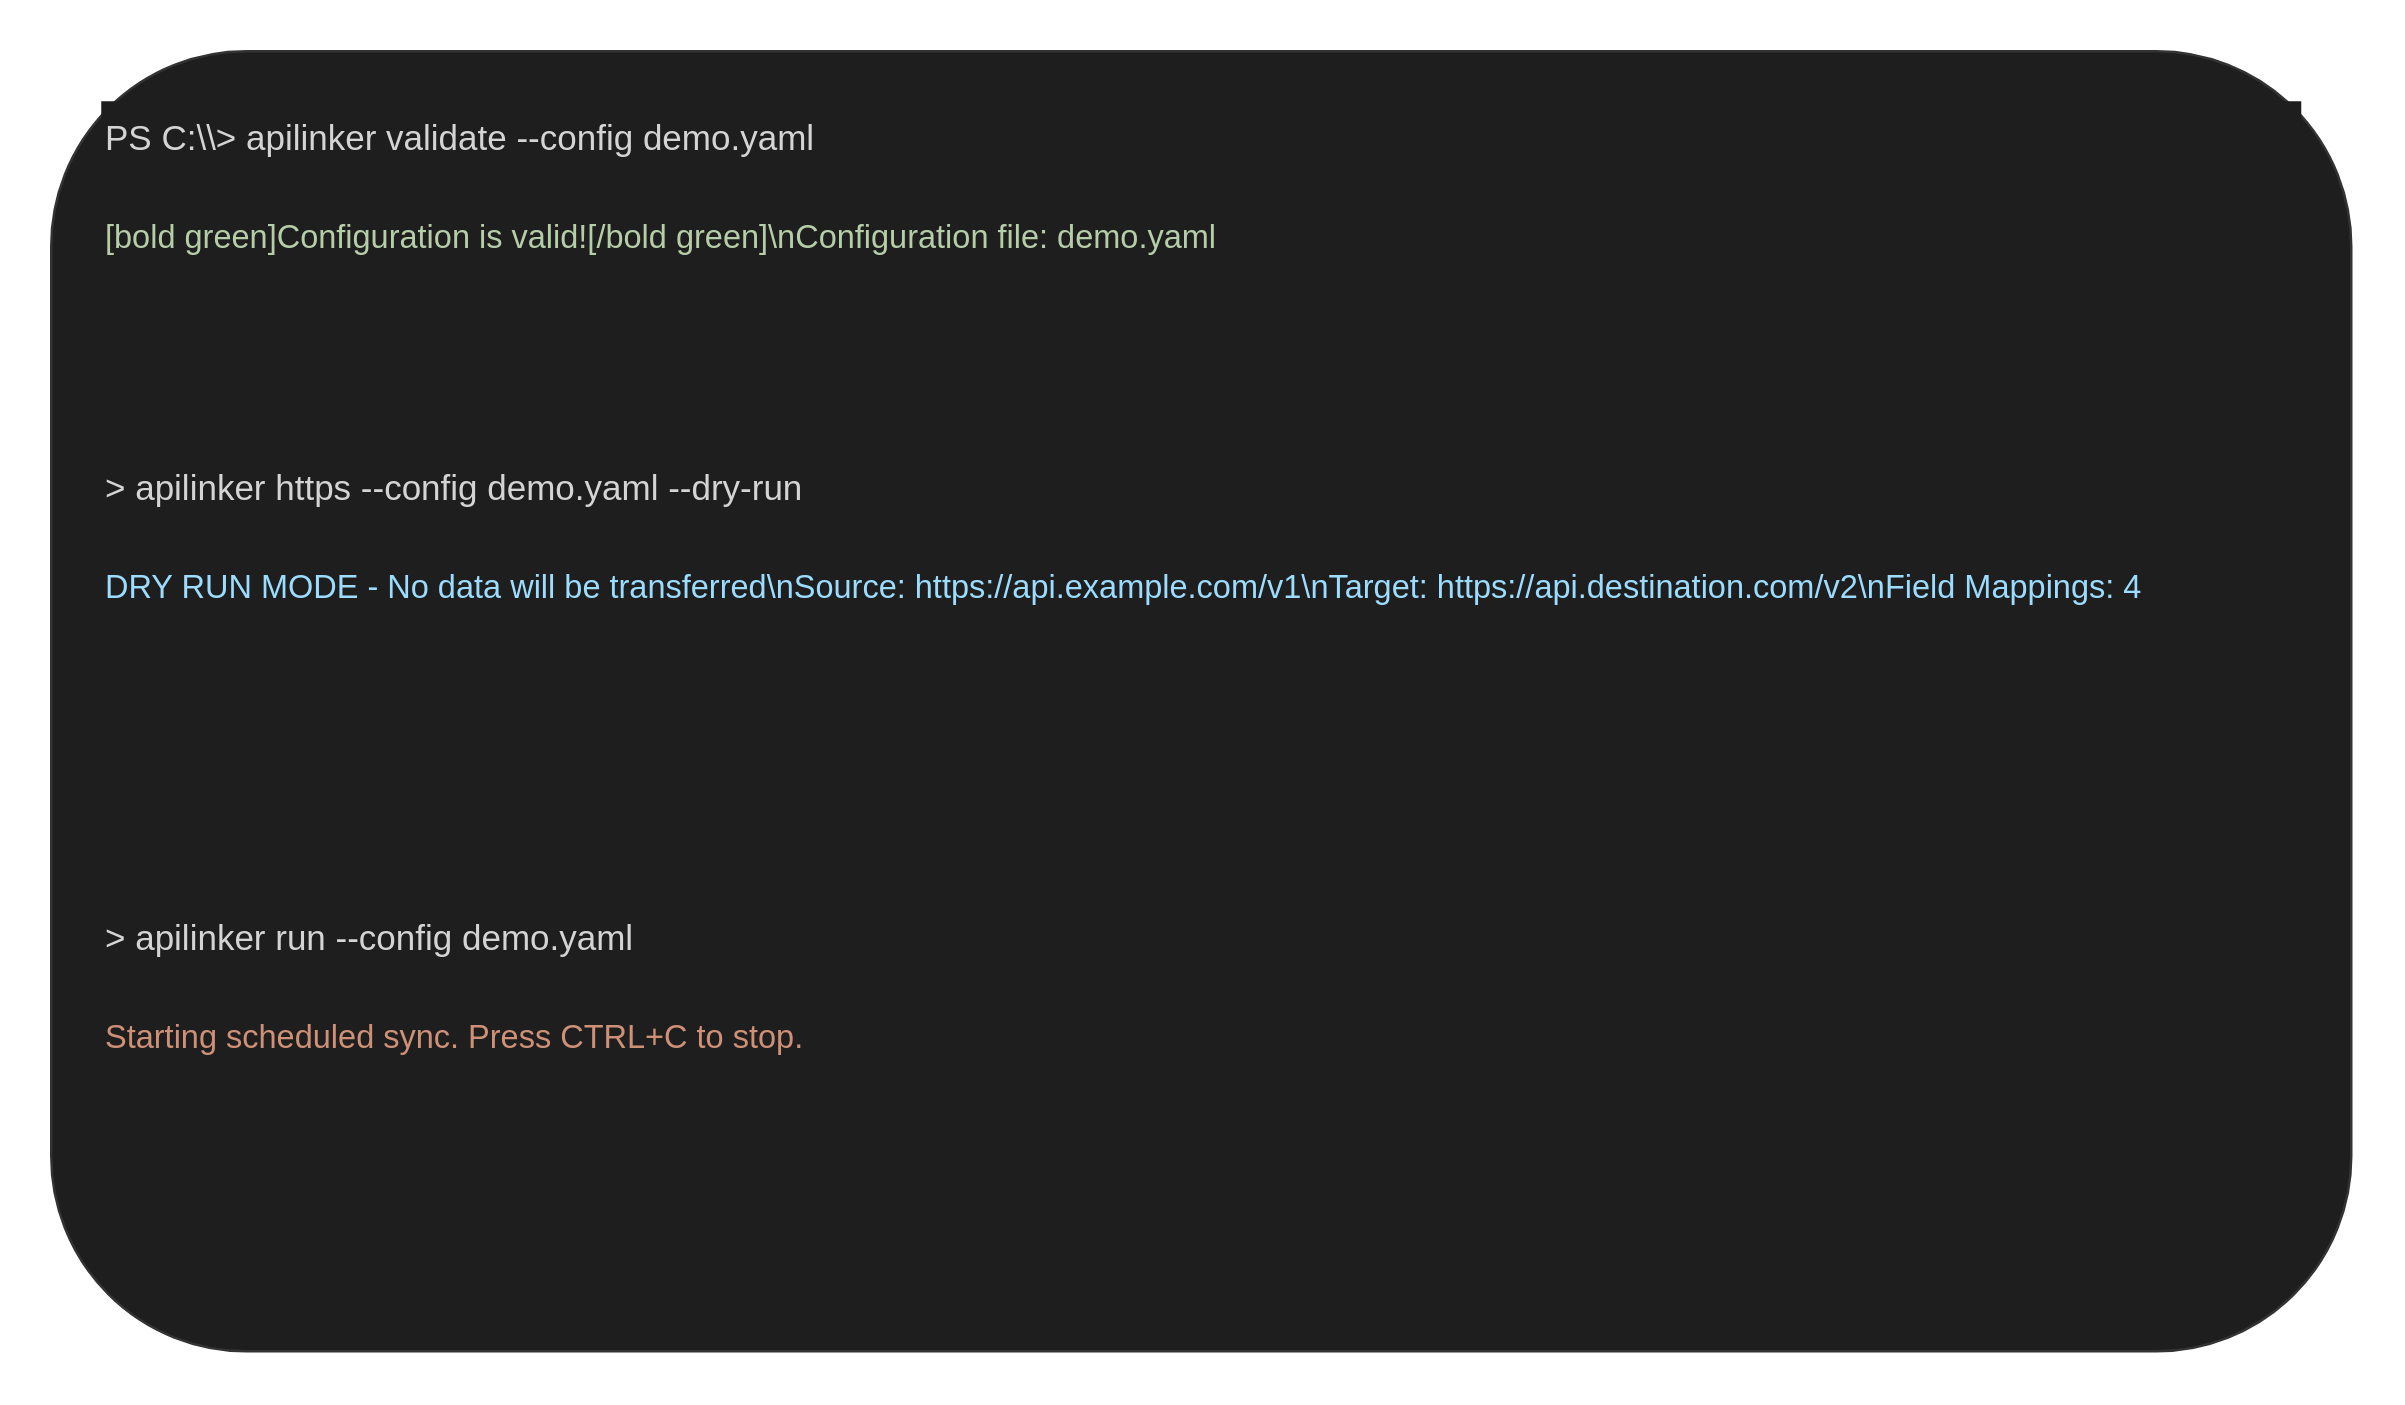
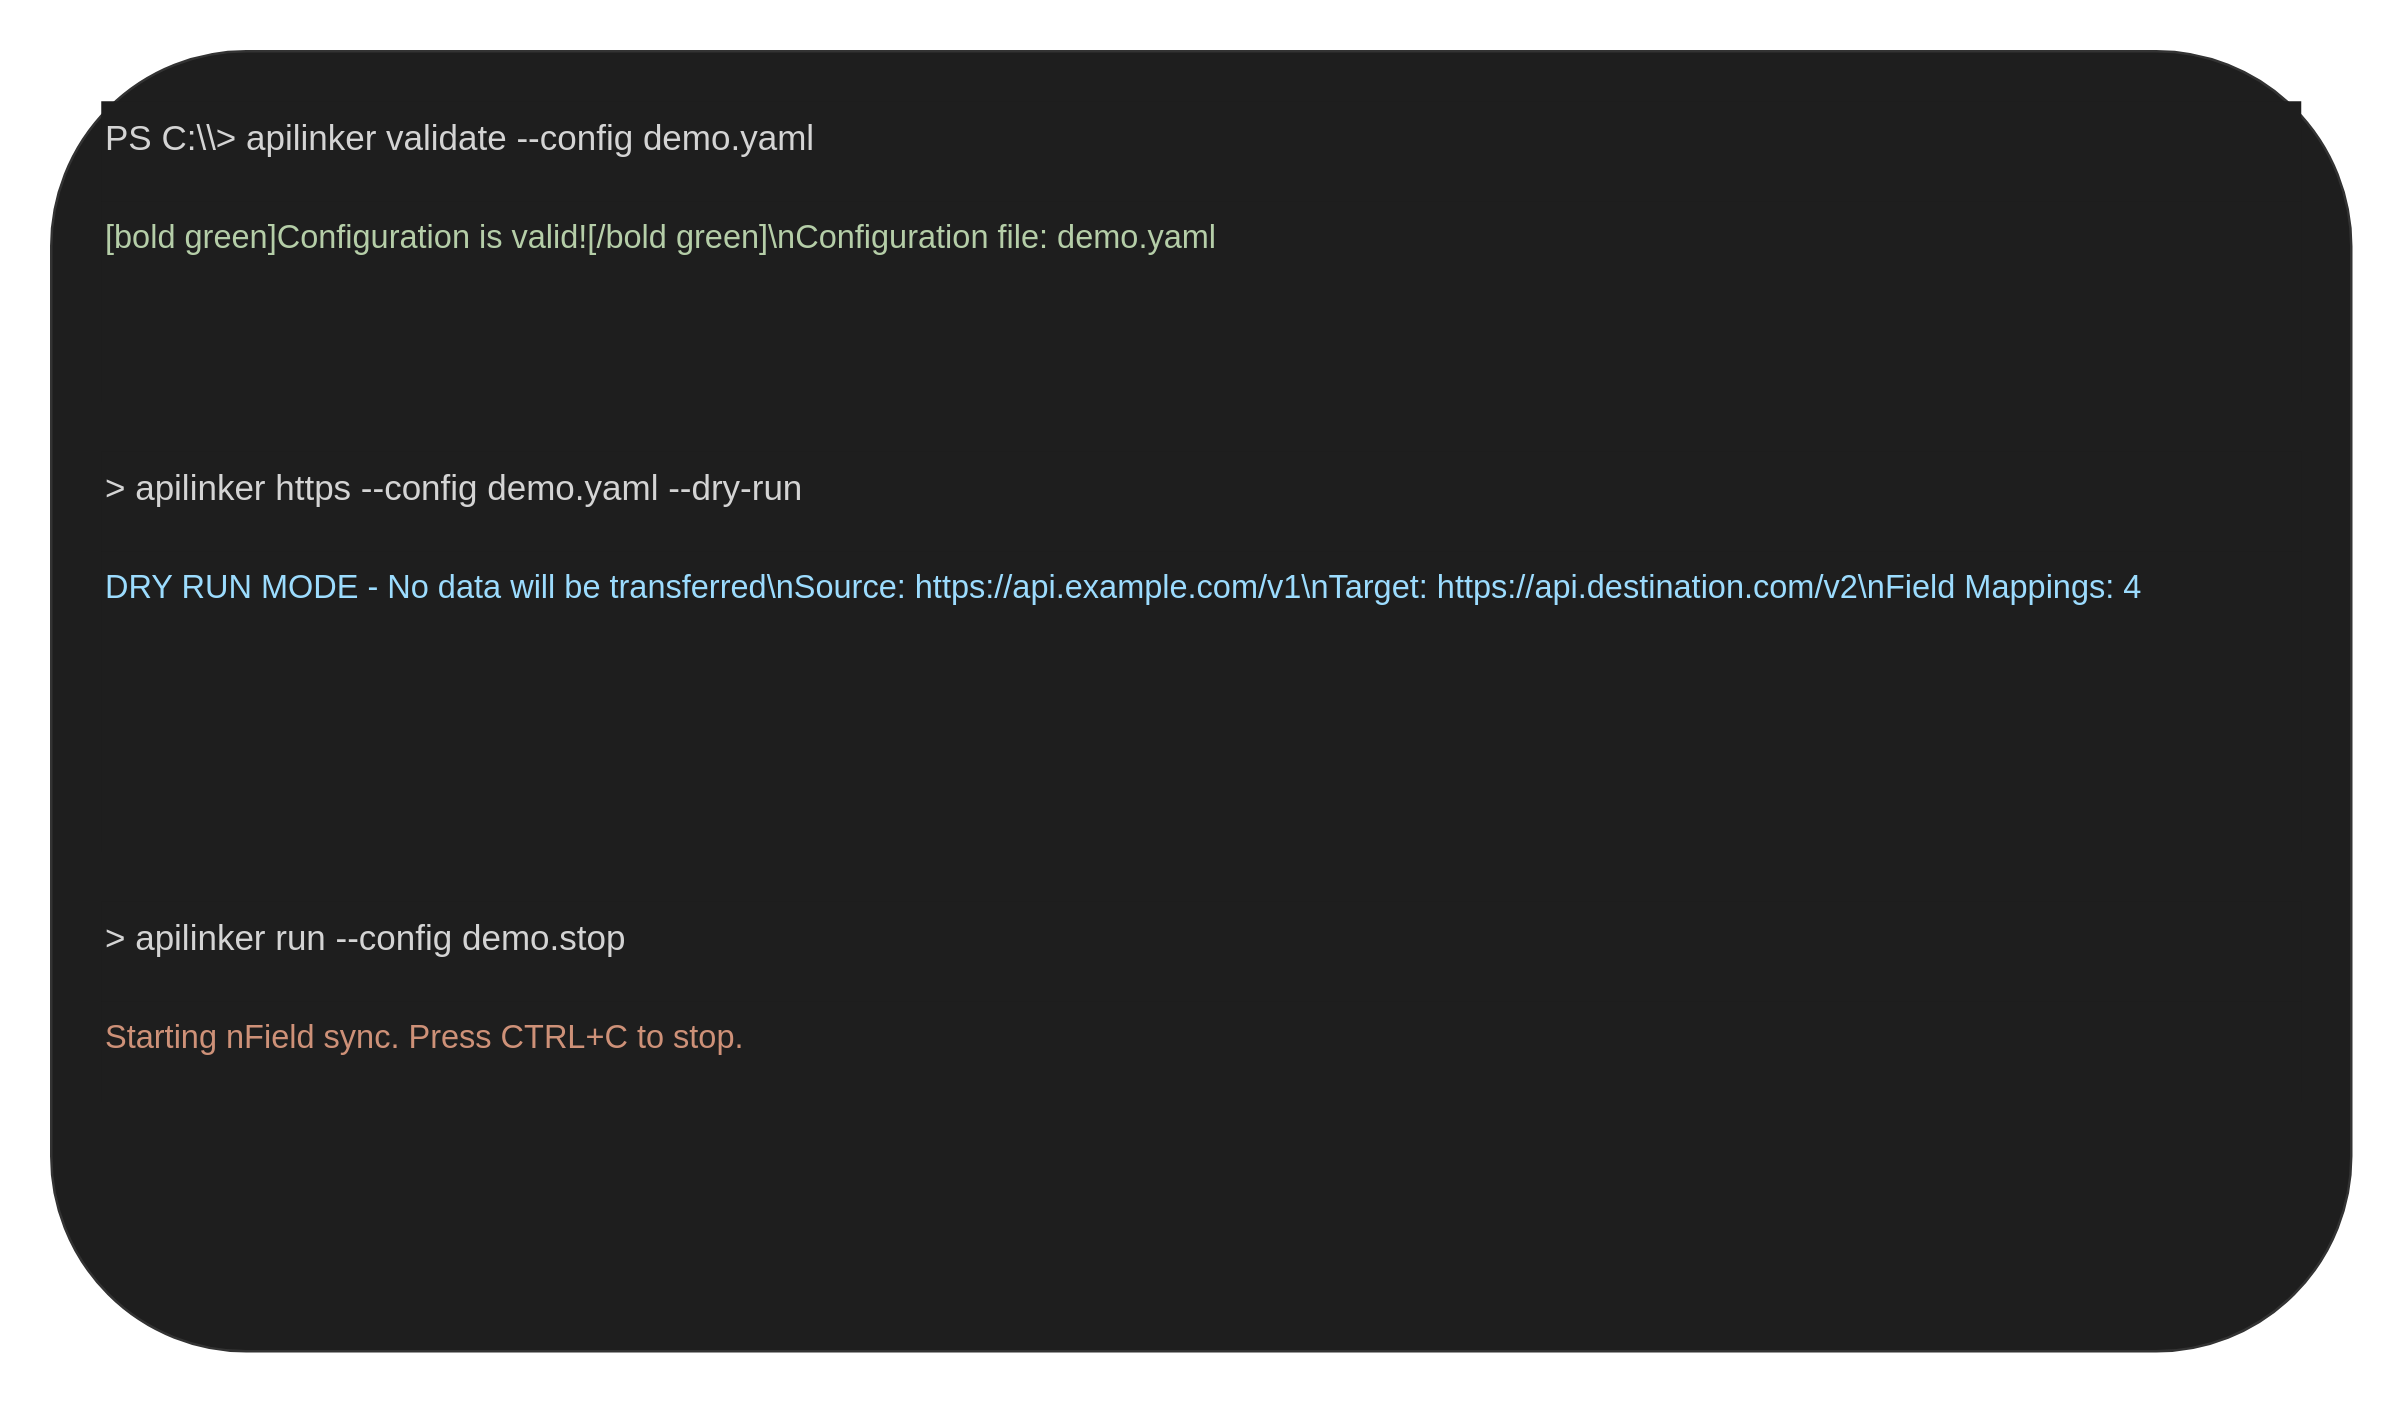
(394, 940) -> (399, 940)
(483, 1038) -> (451, 1038)
